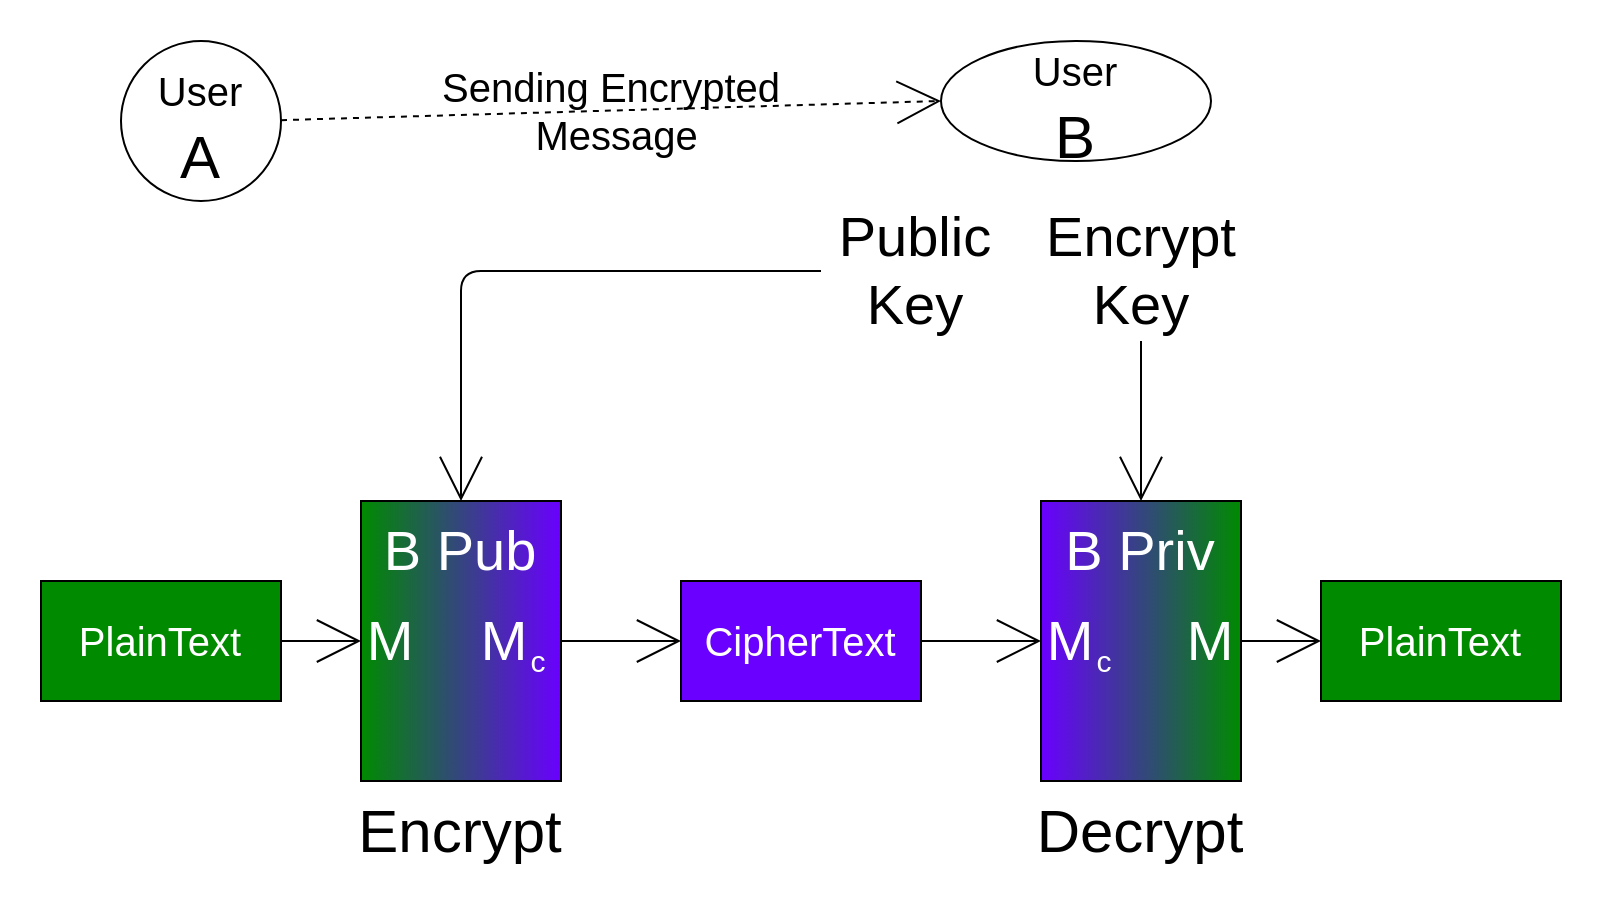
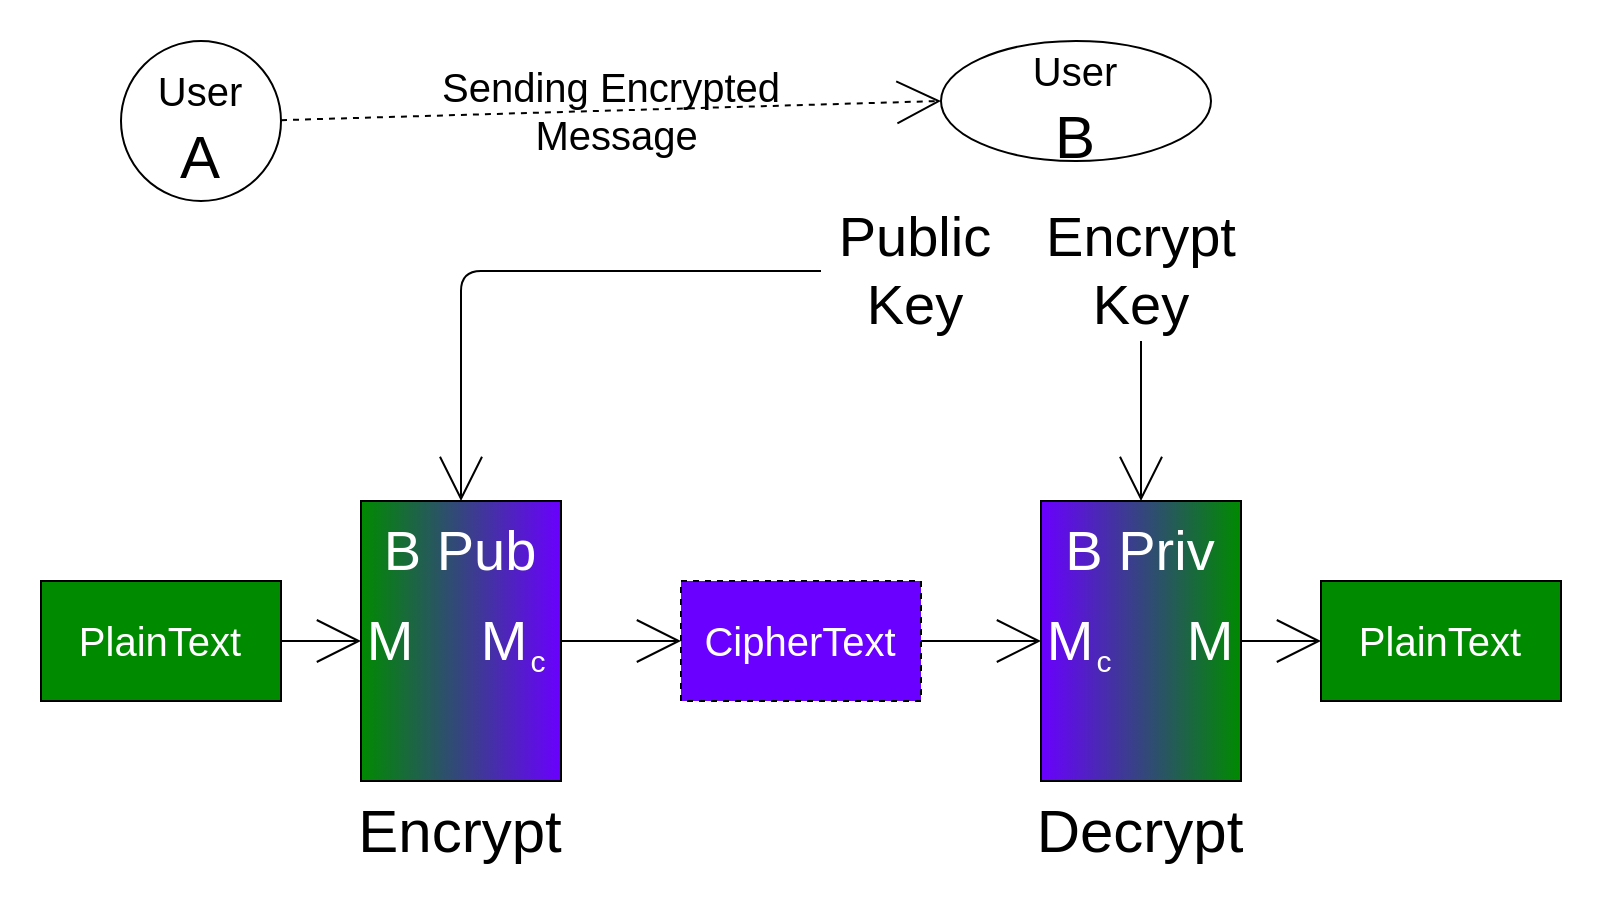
(801, 641) -> (801, 641)
